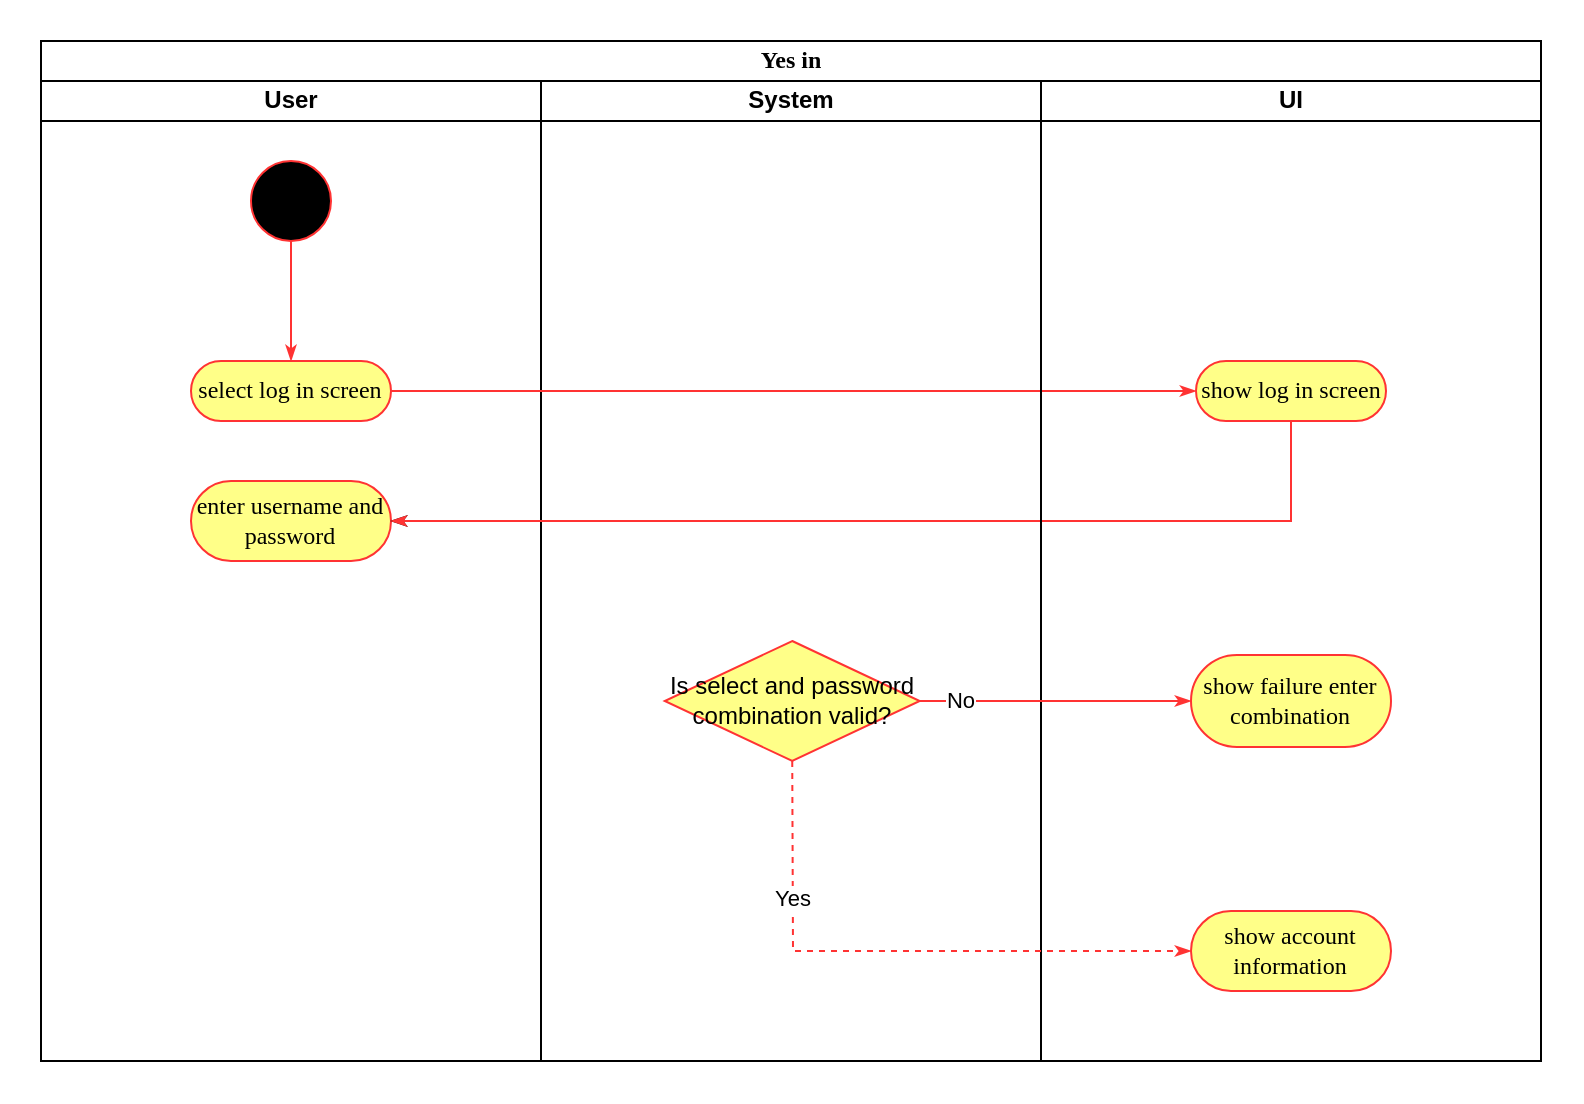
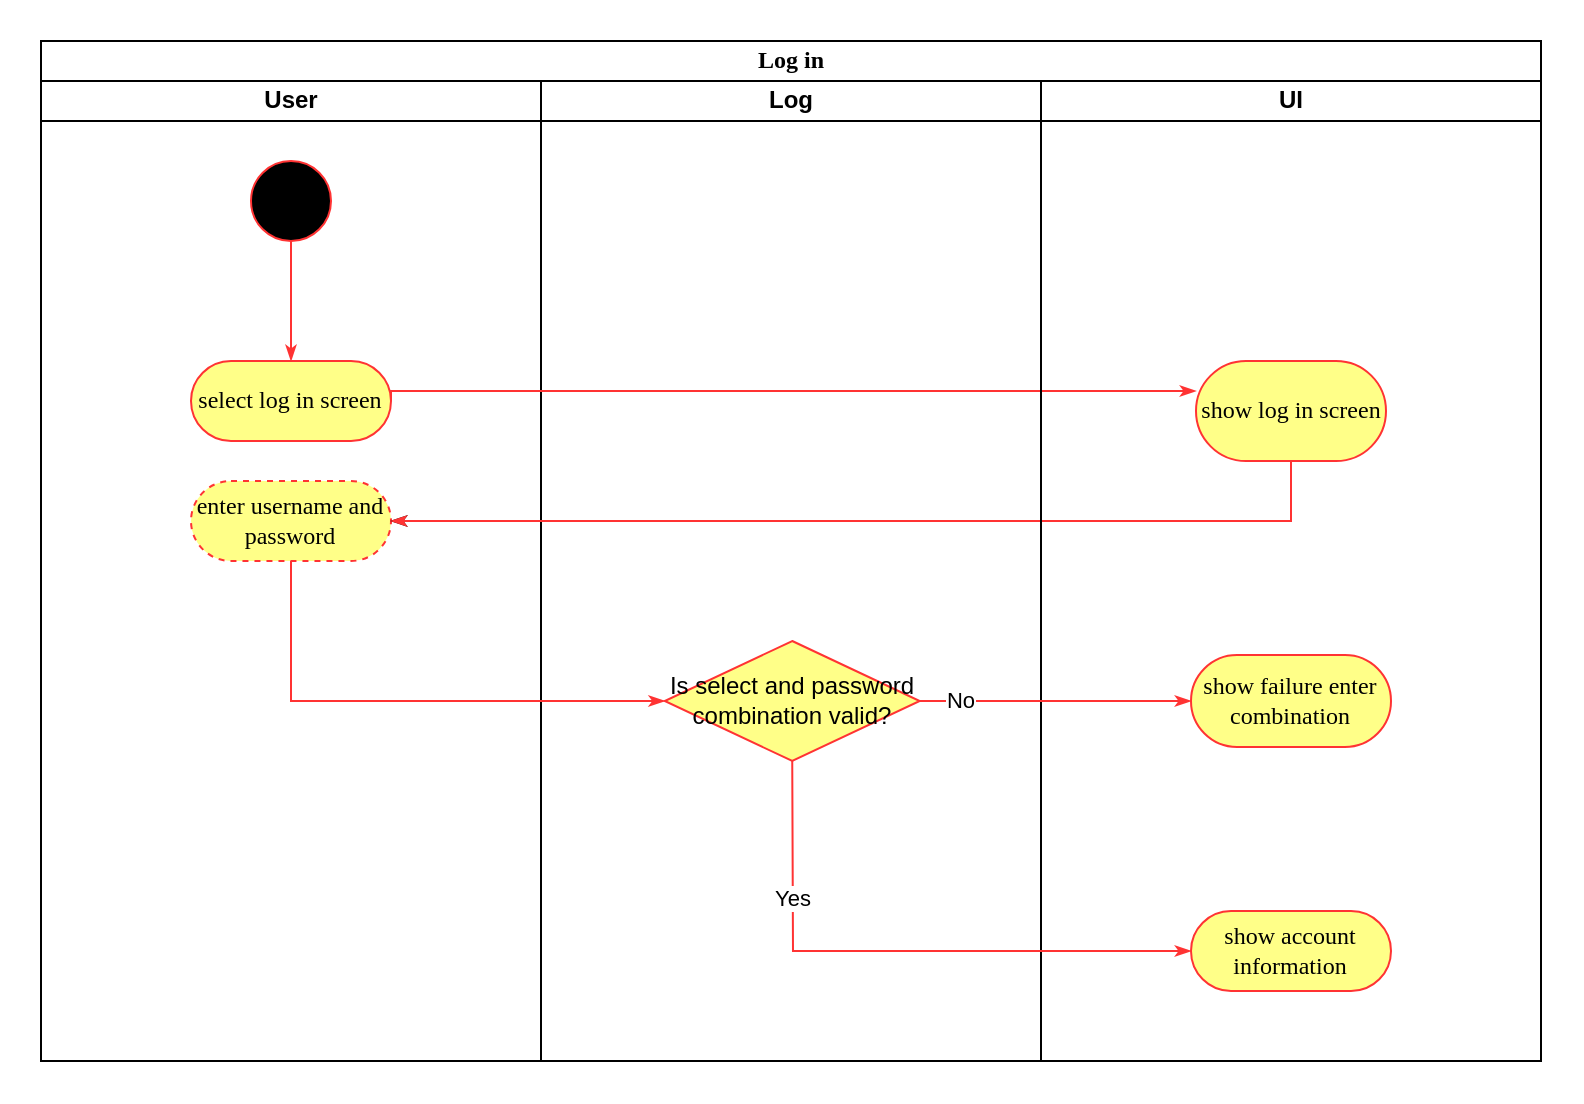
(792, 61) -> (792, 61)
(792, 101) -> (792, 101)
(291, 391) -> (291, 401)
(1291, 391) -> (1291, 411)
(291, 521) -> (291, 521)
none -> (344, 701)
(895, 951) -> (895, 951)
